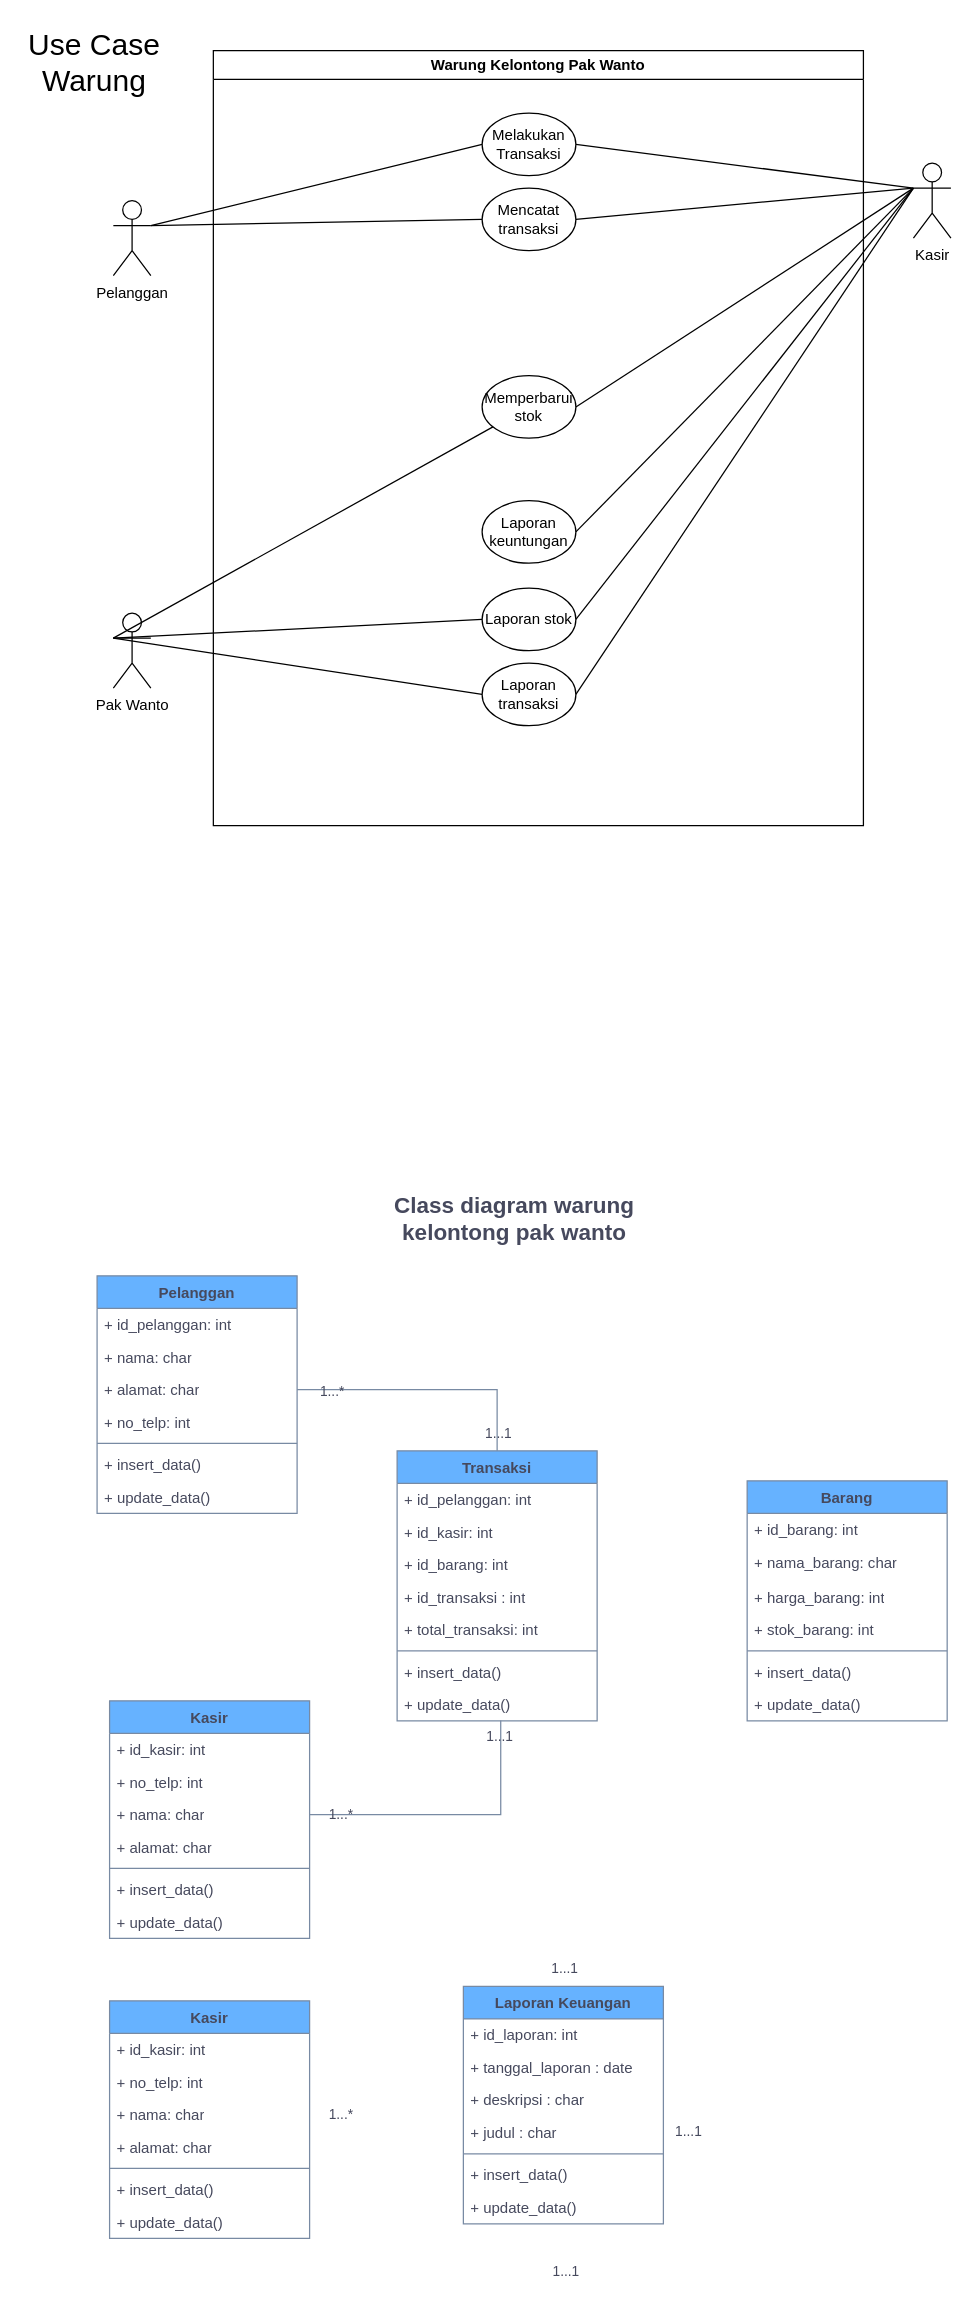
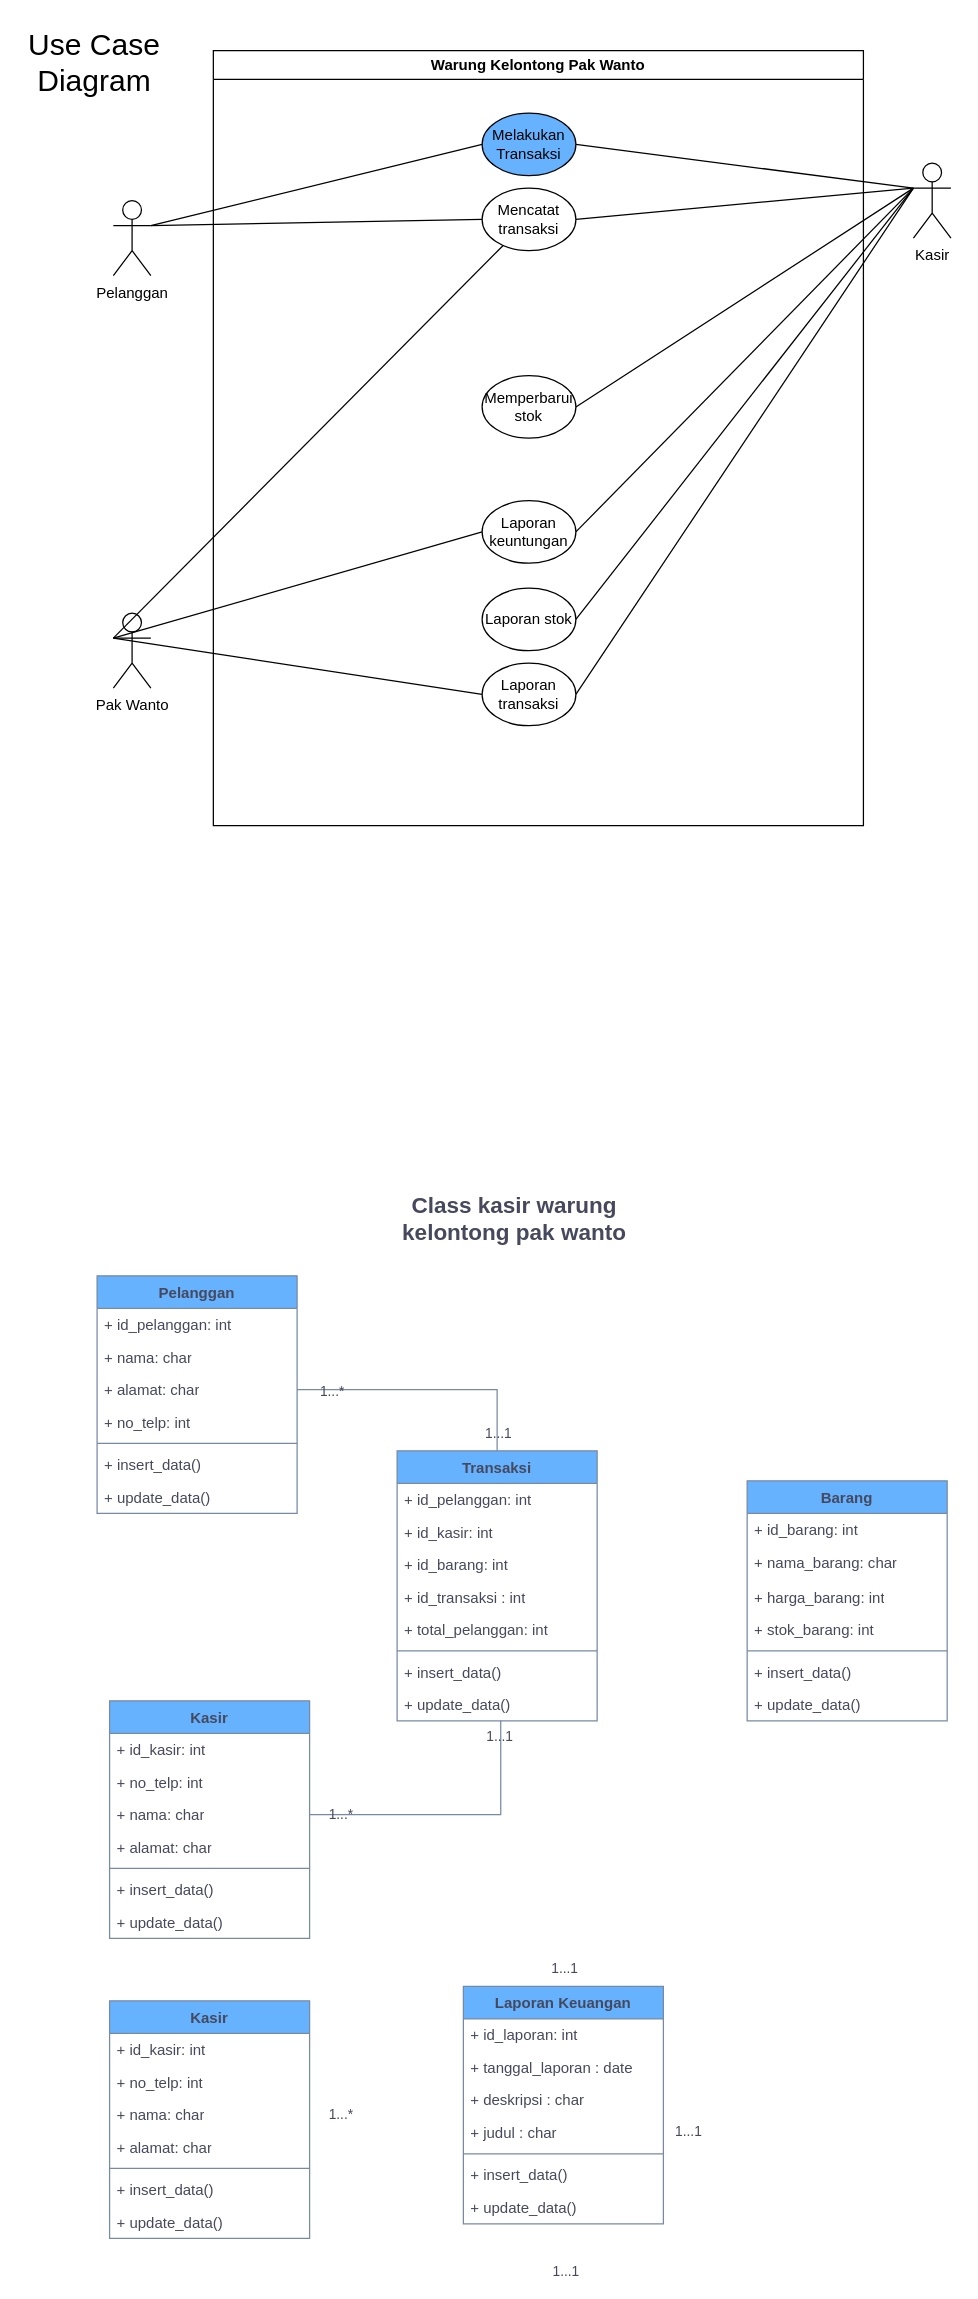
(94, 63) -> (94, 63)
(529, 144) -> (529, 144)
(306, 531) -> (302, 584)
(313, 628) -> (310, 439)
(514, 1219) -> (514, 1219)
(485, 1631) -> (485, 1631)
